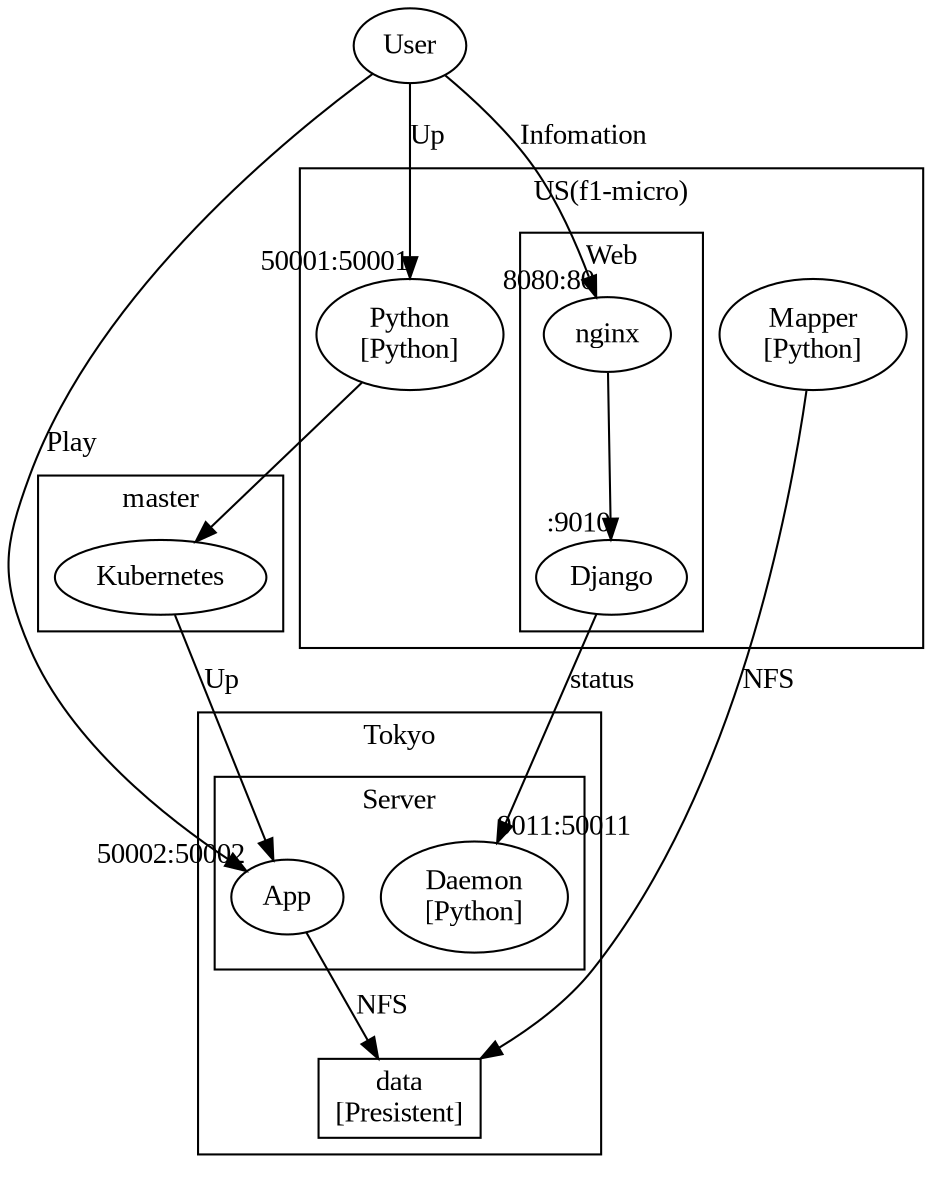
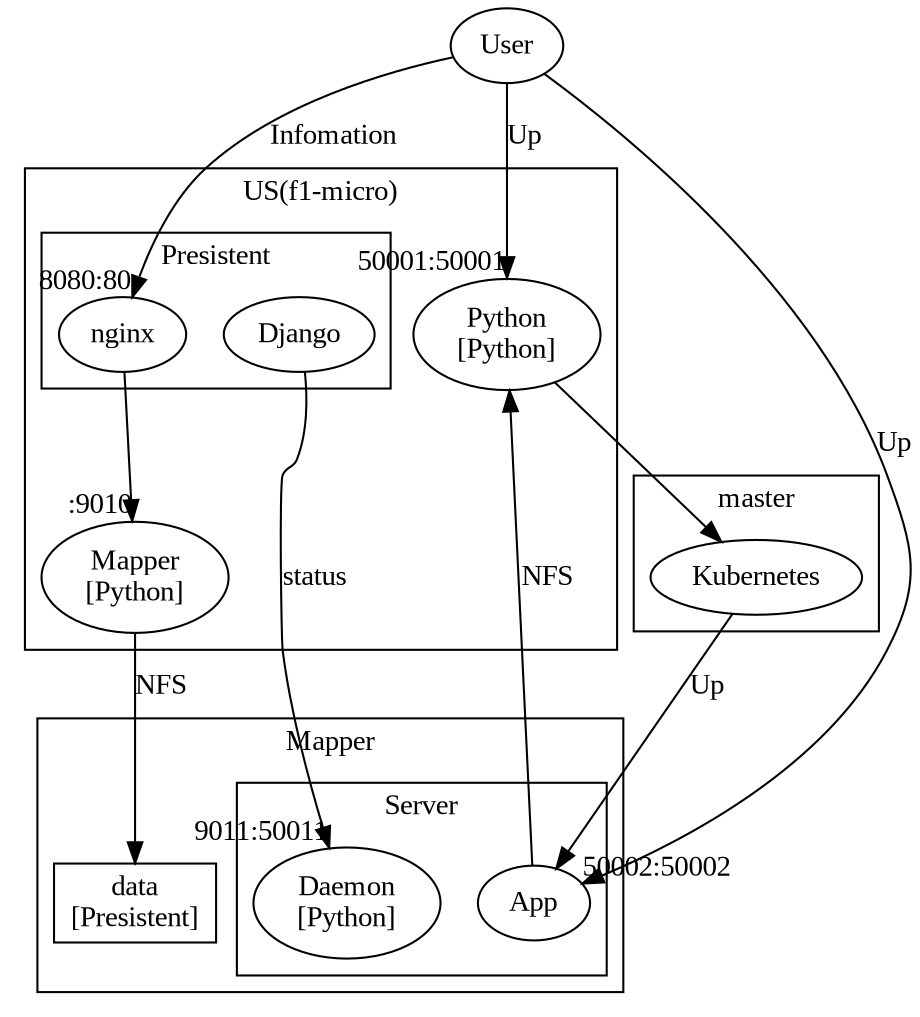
(612, 257) -> (216, 257)
(72, 443) -> (894, 443)
(609, 446) -> (128, 436)
(400, 736) -> (330, 742)
(337, 986) -> (521, 627)
